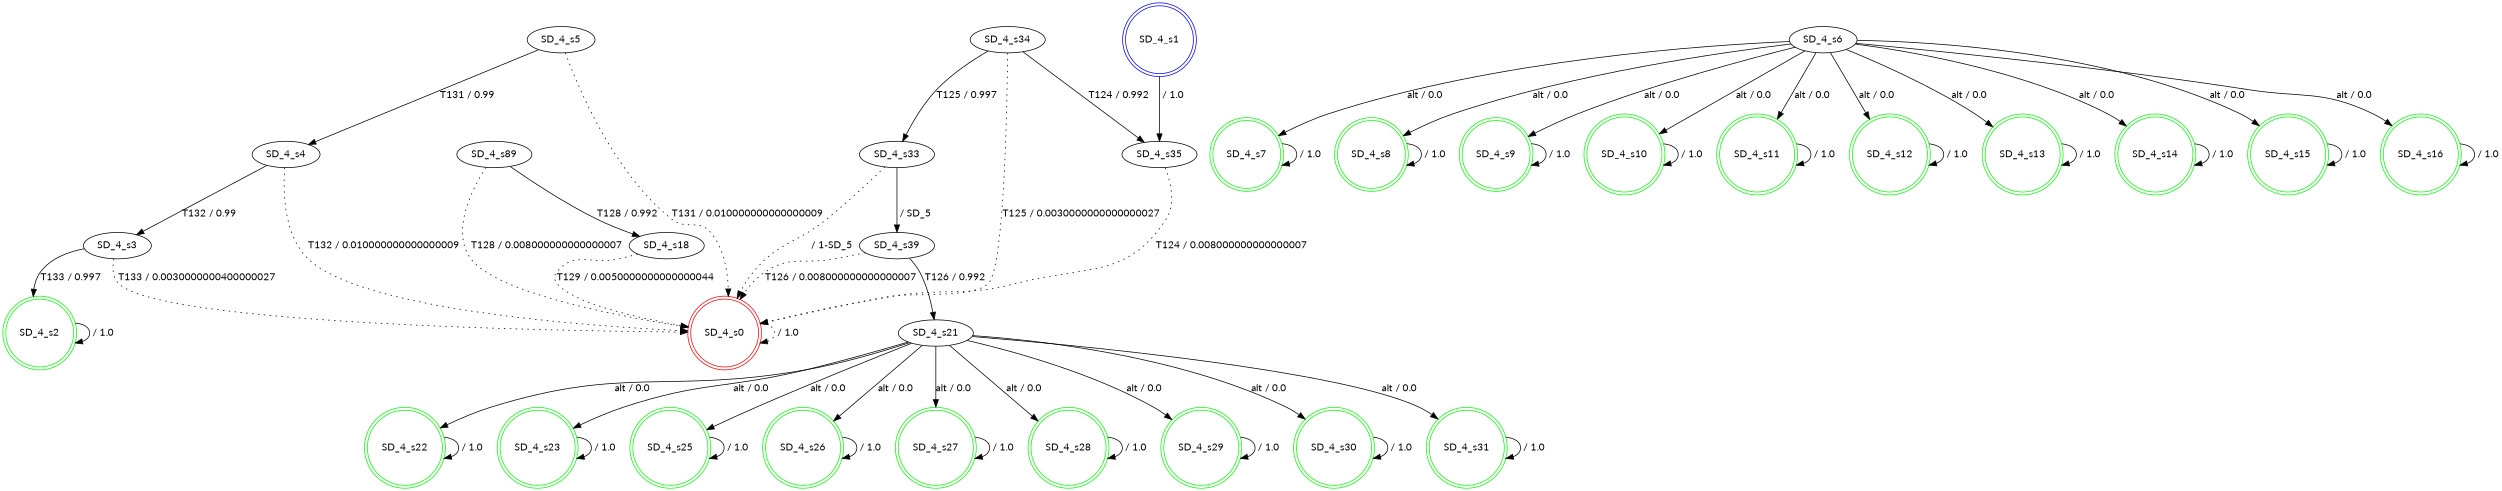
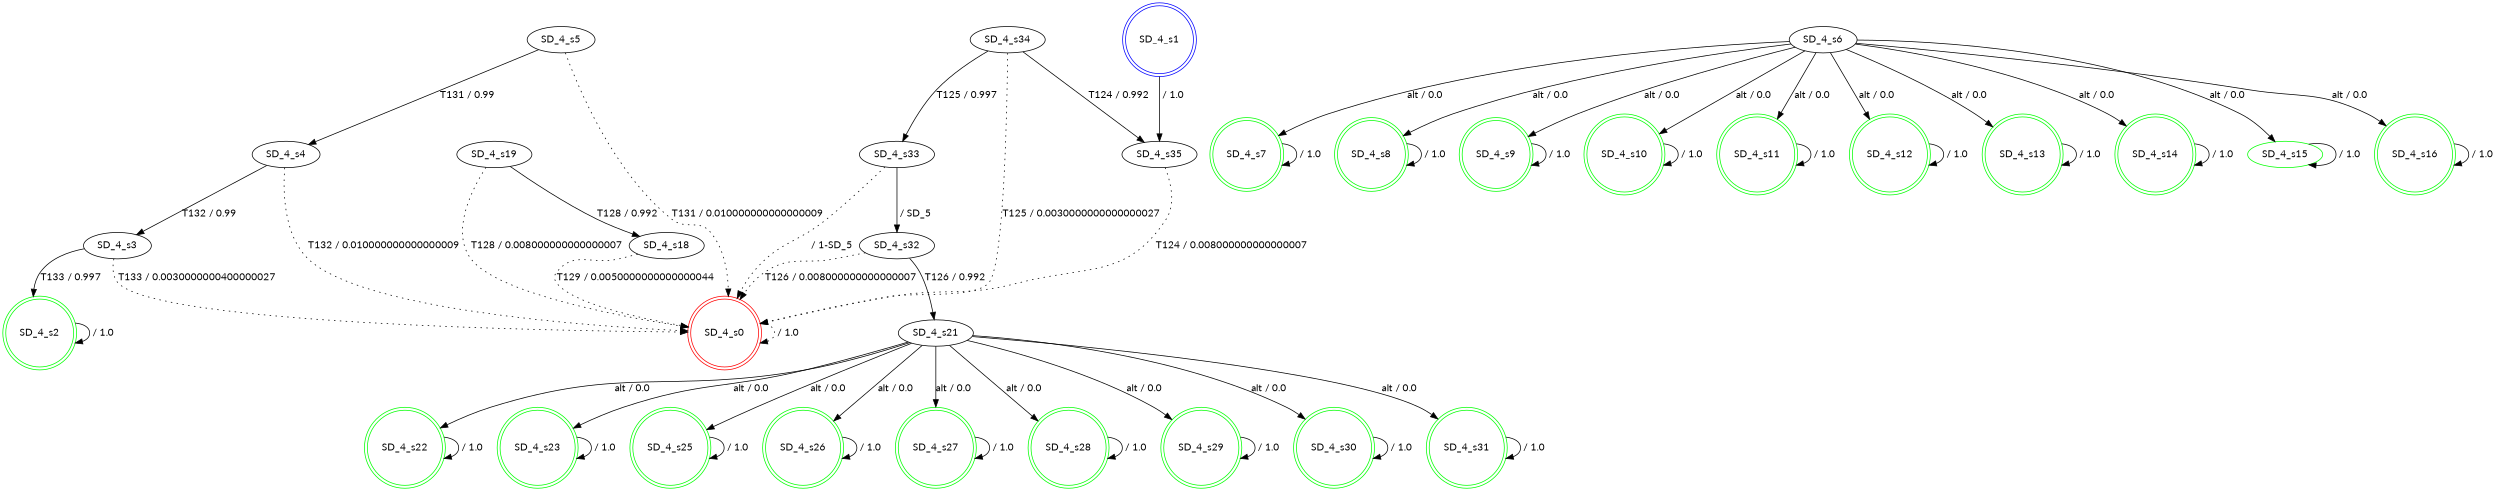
(494, 154) -> (494, 154)
(2288, 154) -> (2285, 154)
(897, 246) -> (897, 246)
